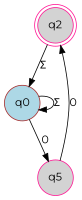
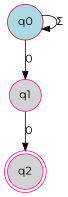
(40, 62) -> none
(56, 178) -> (25, 95)
